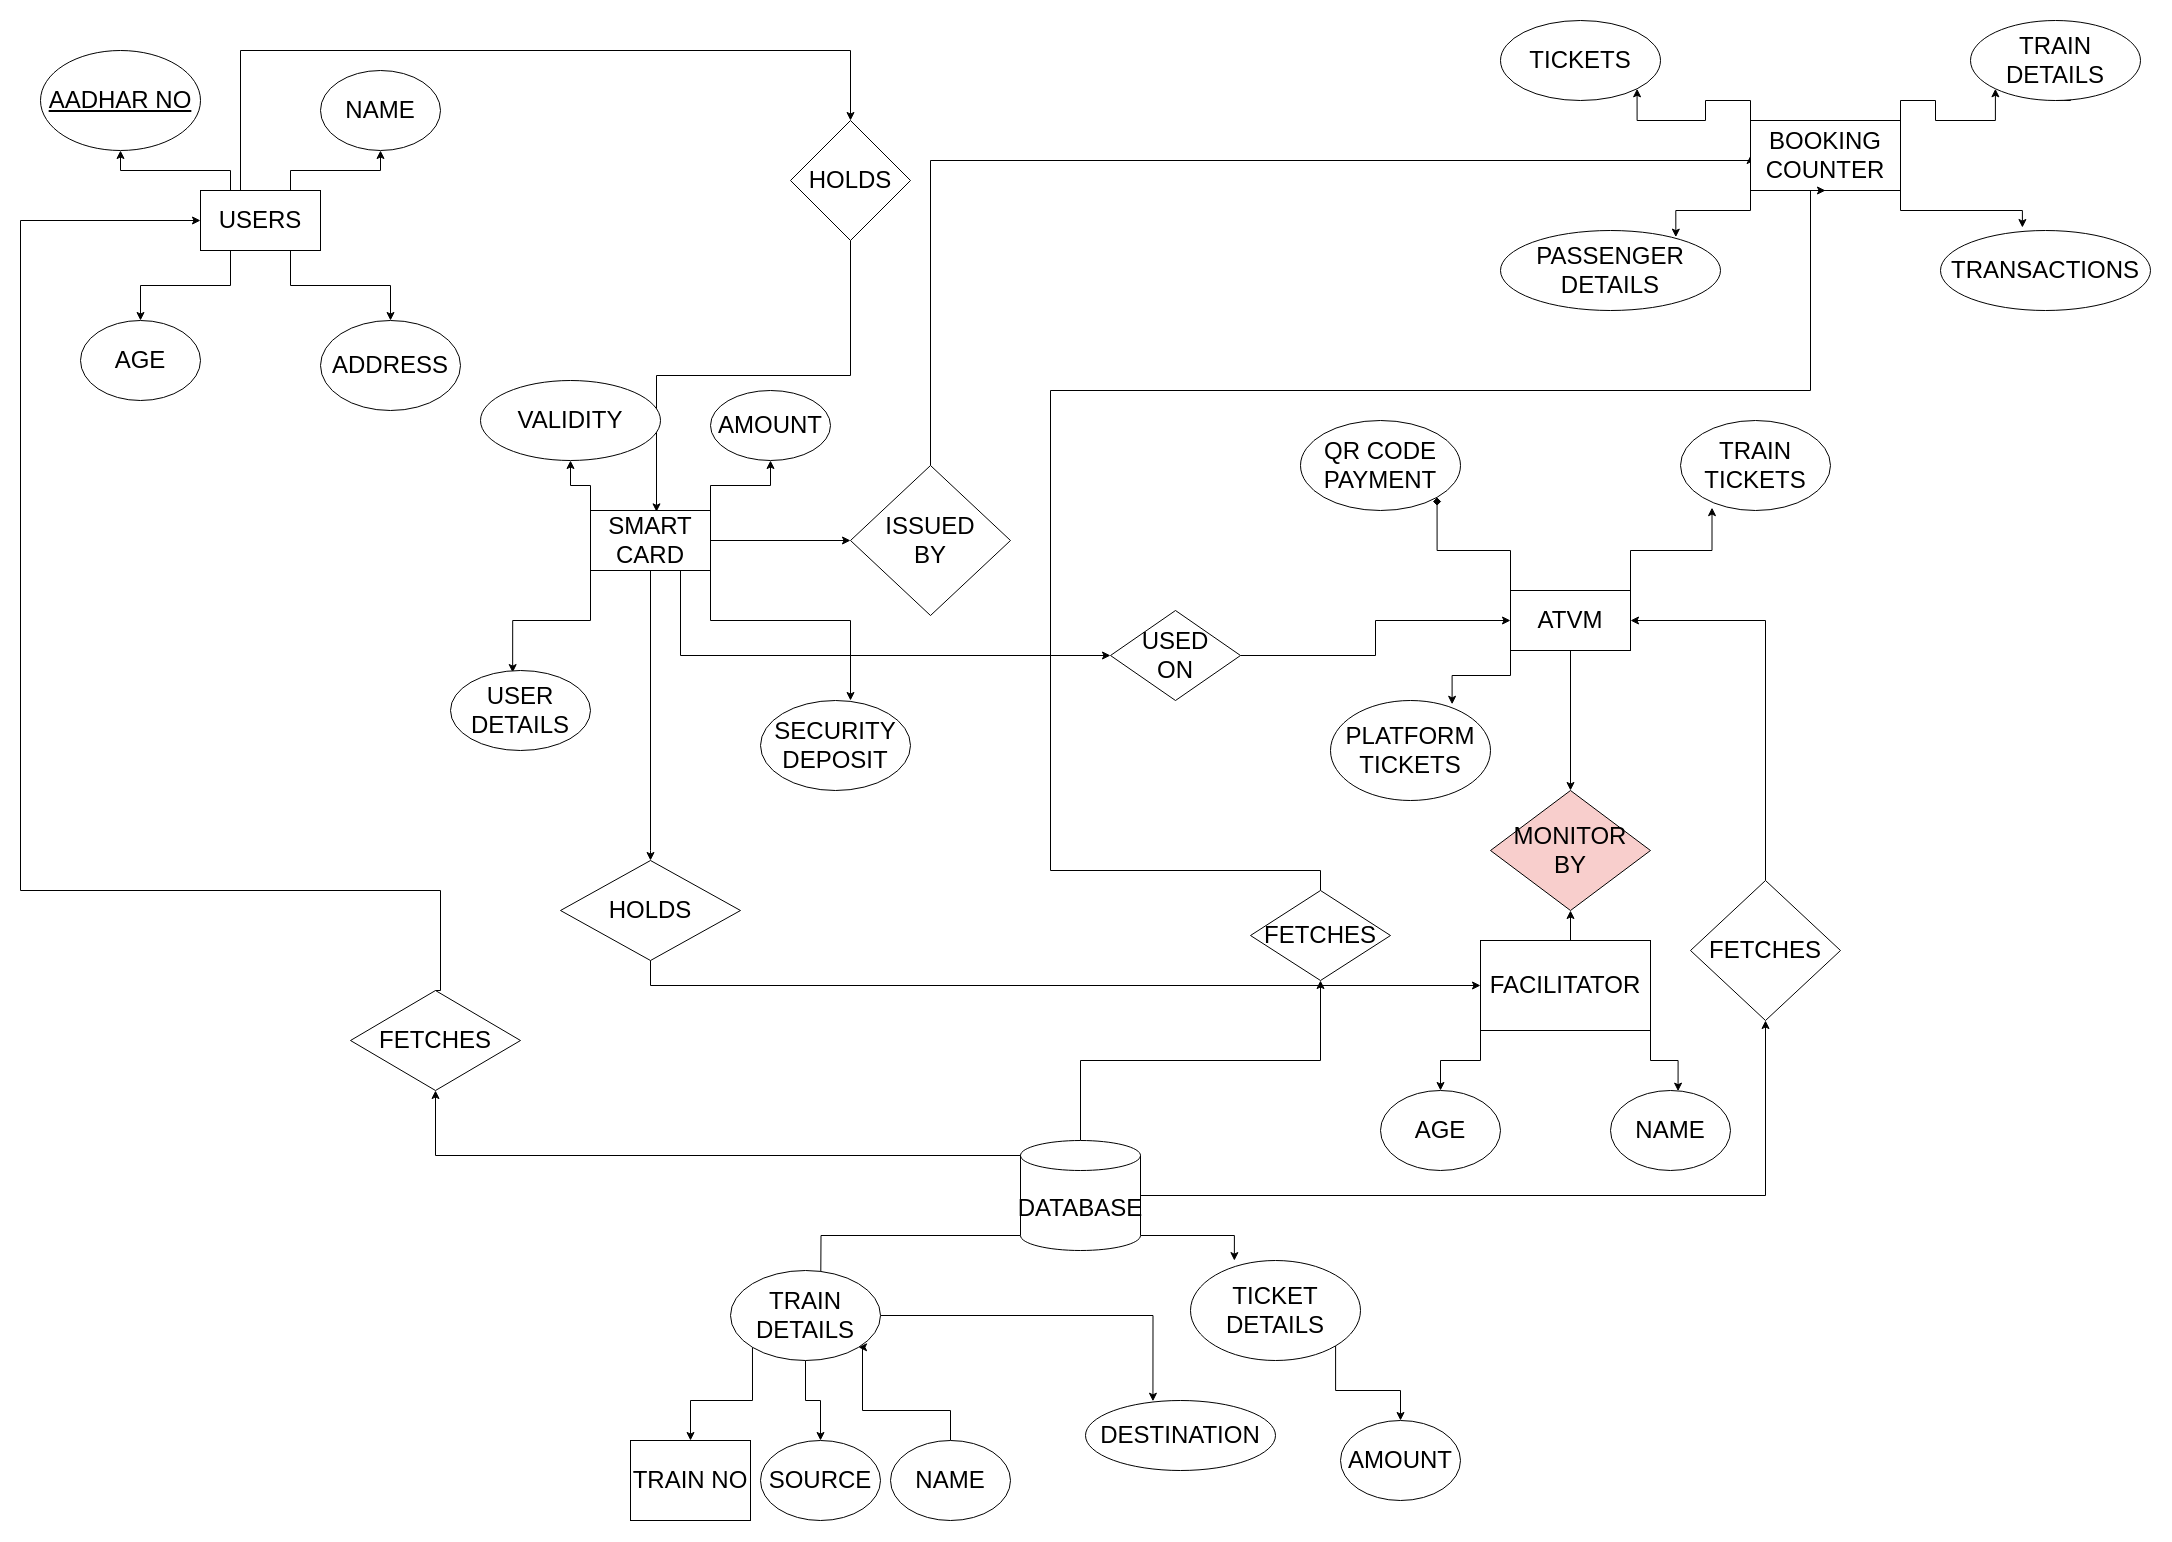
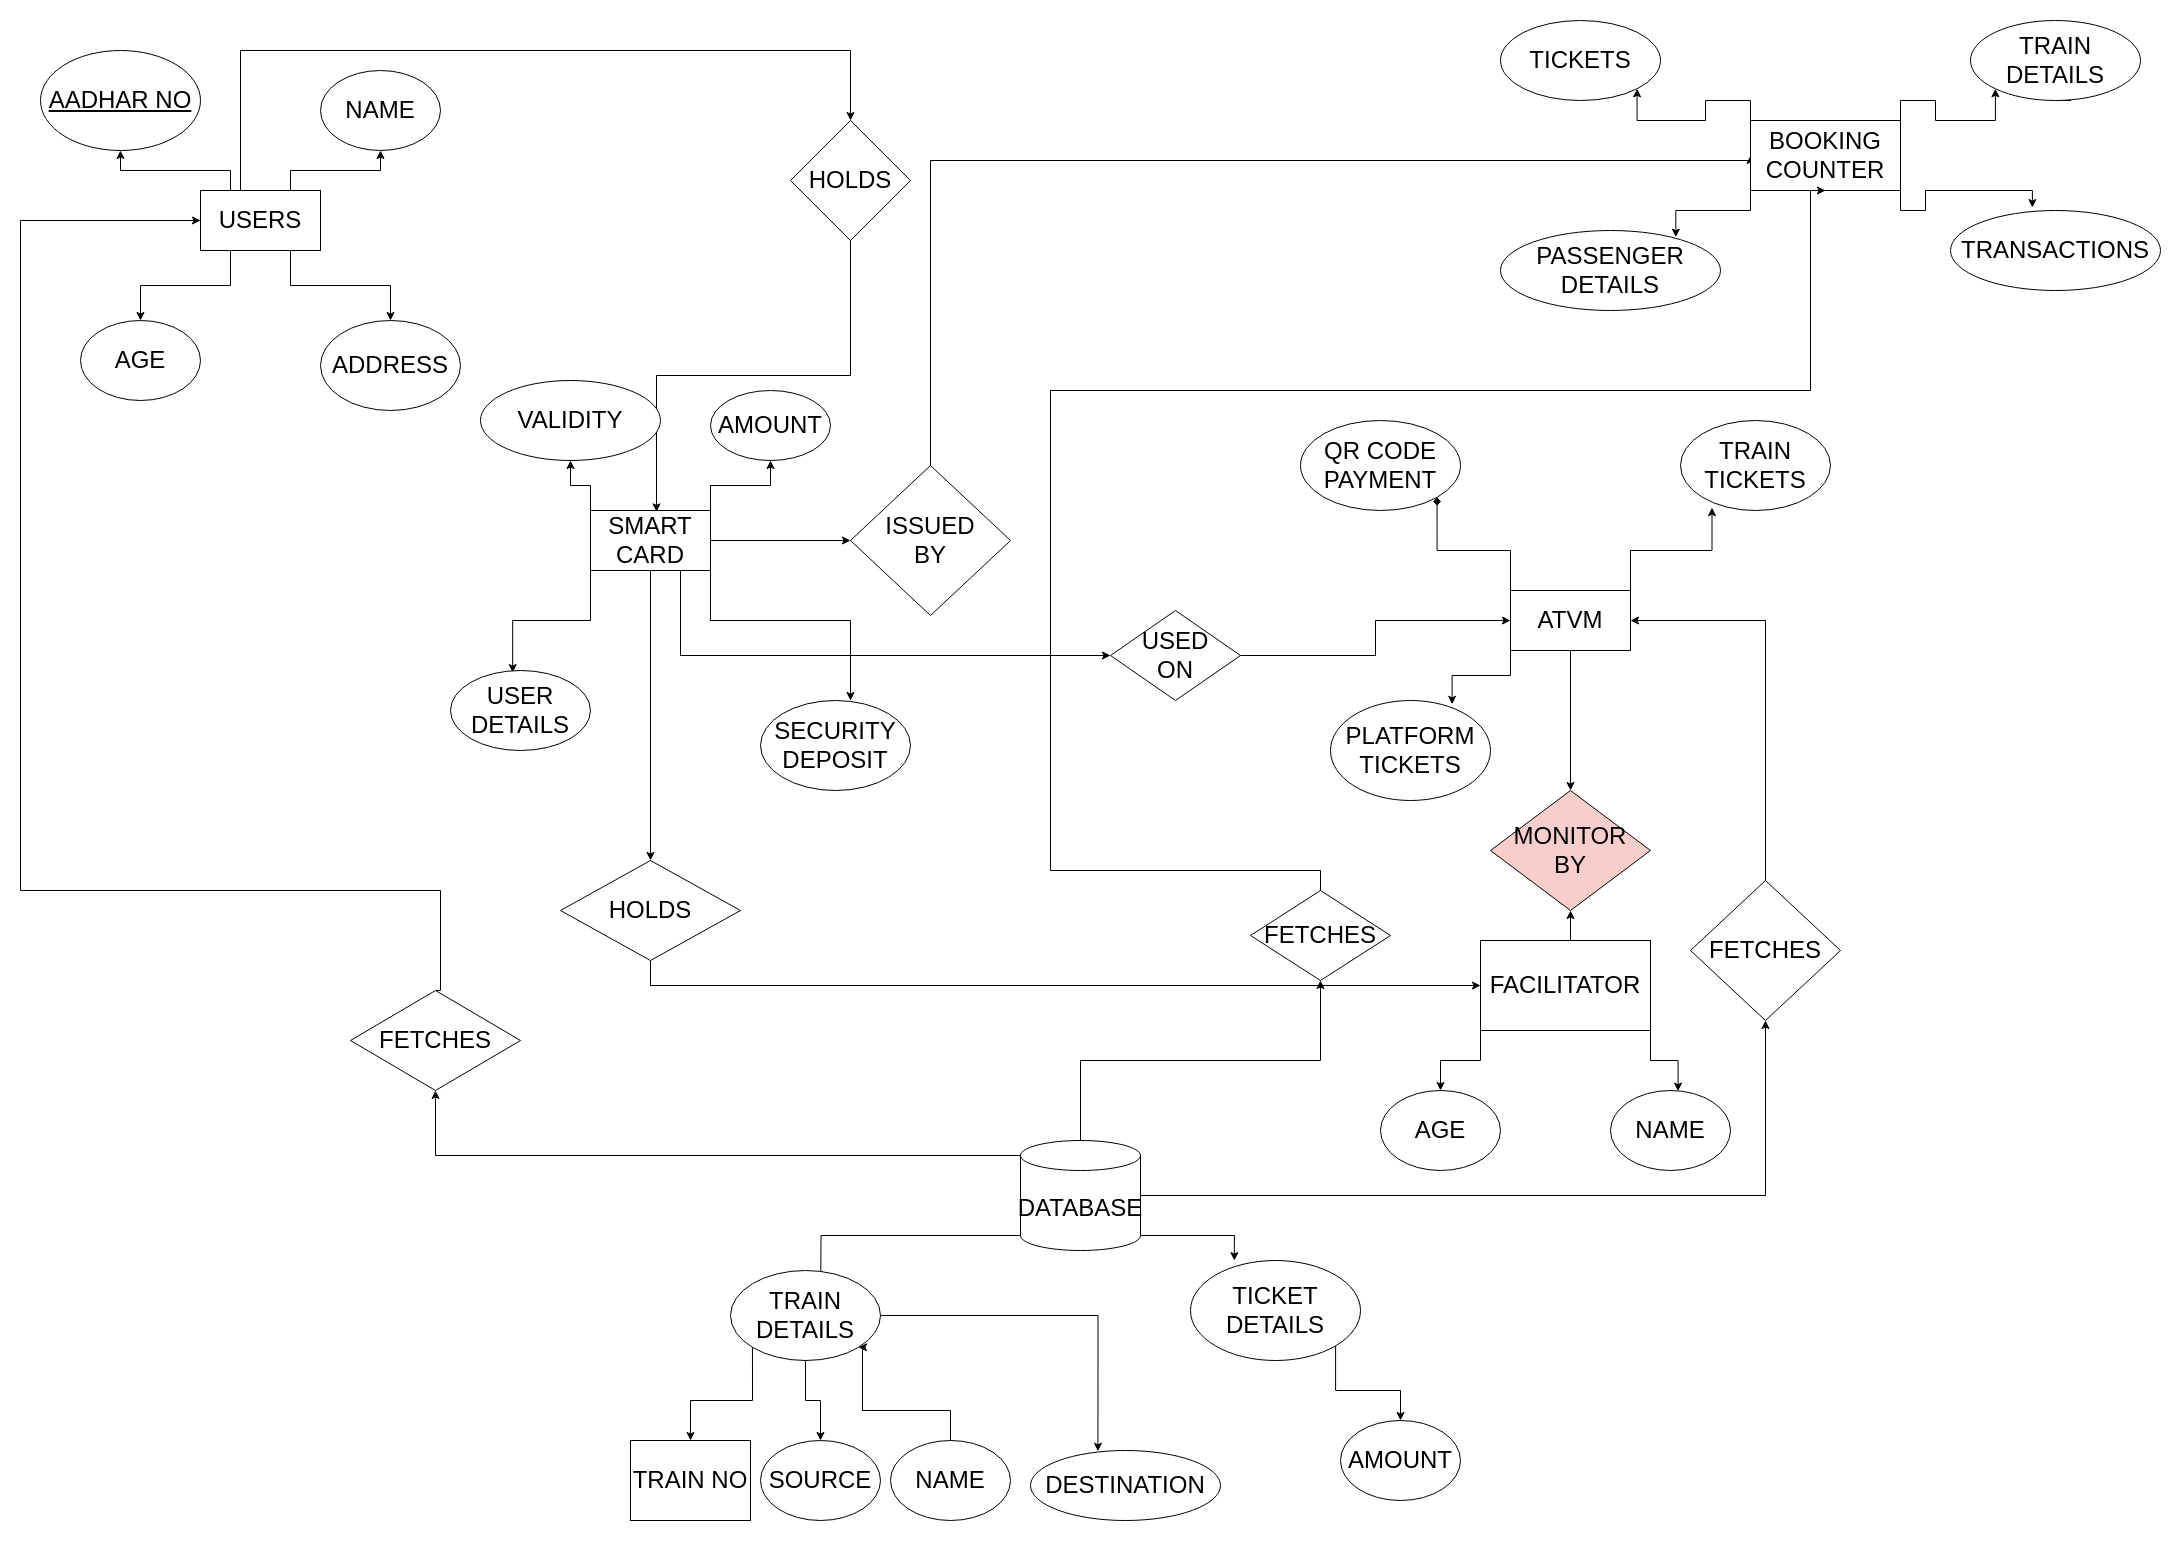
(2046, 271) -> (2056, 251)
(1181, 1436) -> (1126, 1486)
